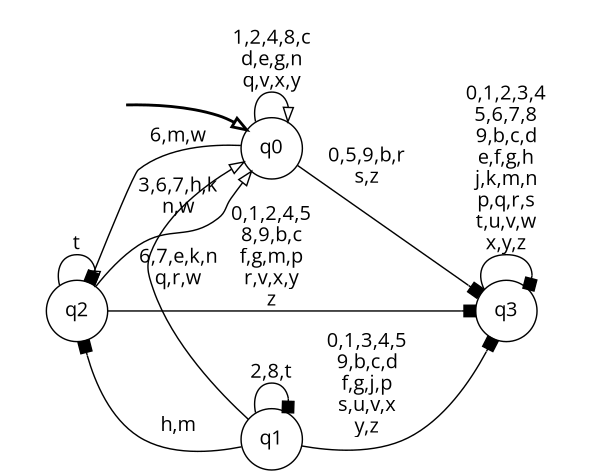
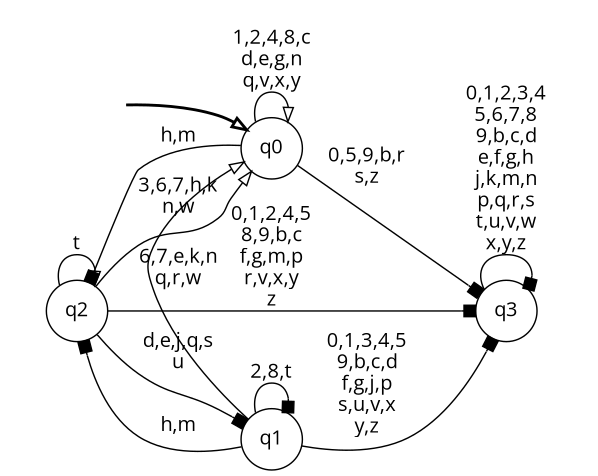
(178, 136) -> (178, 136)
none -> (158, 386)
